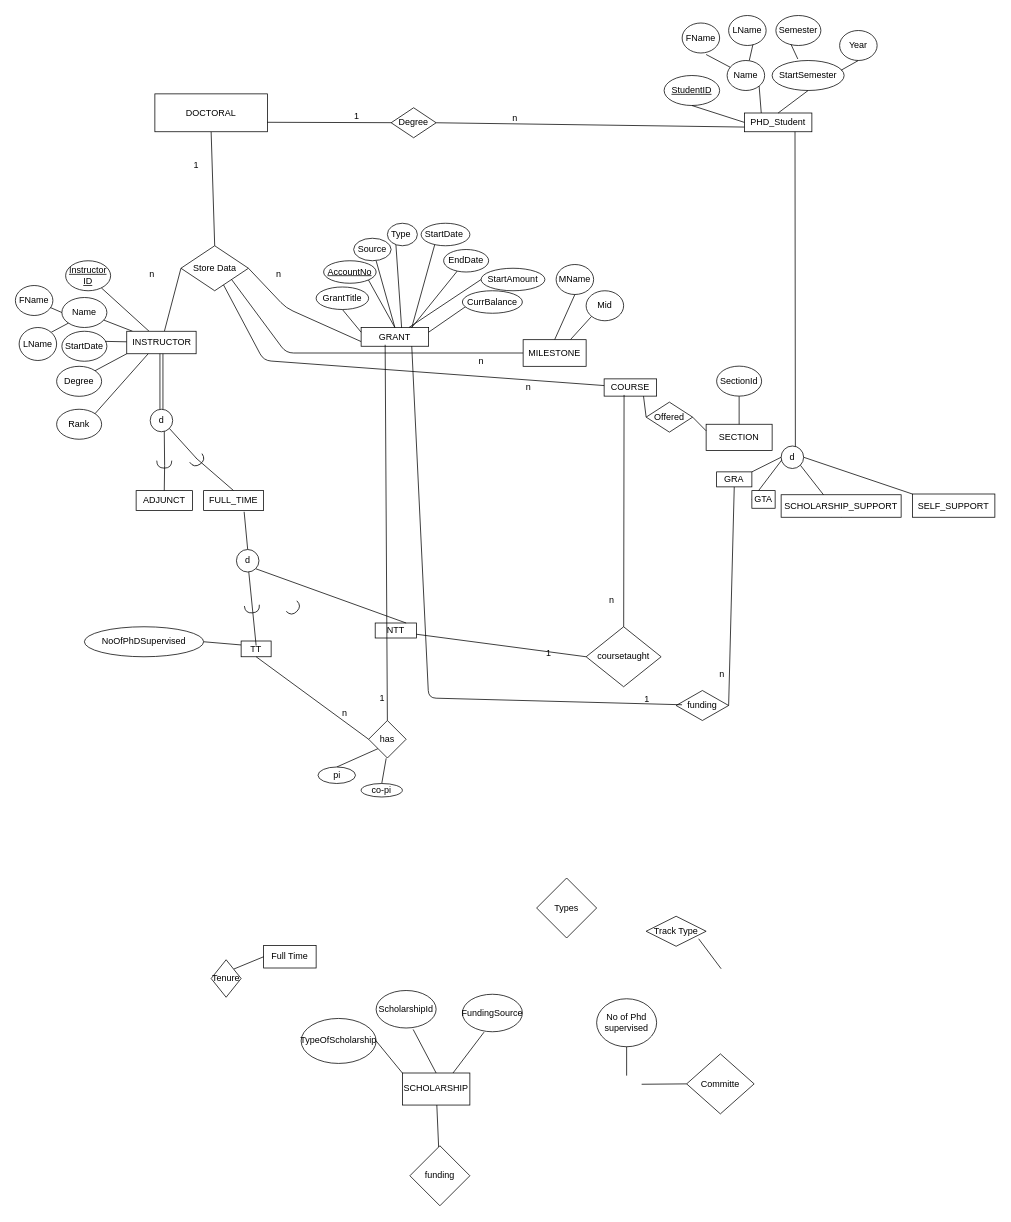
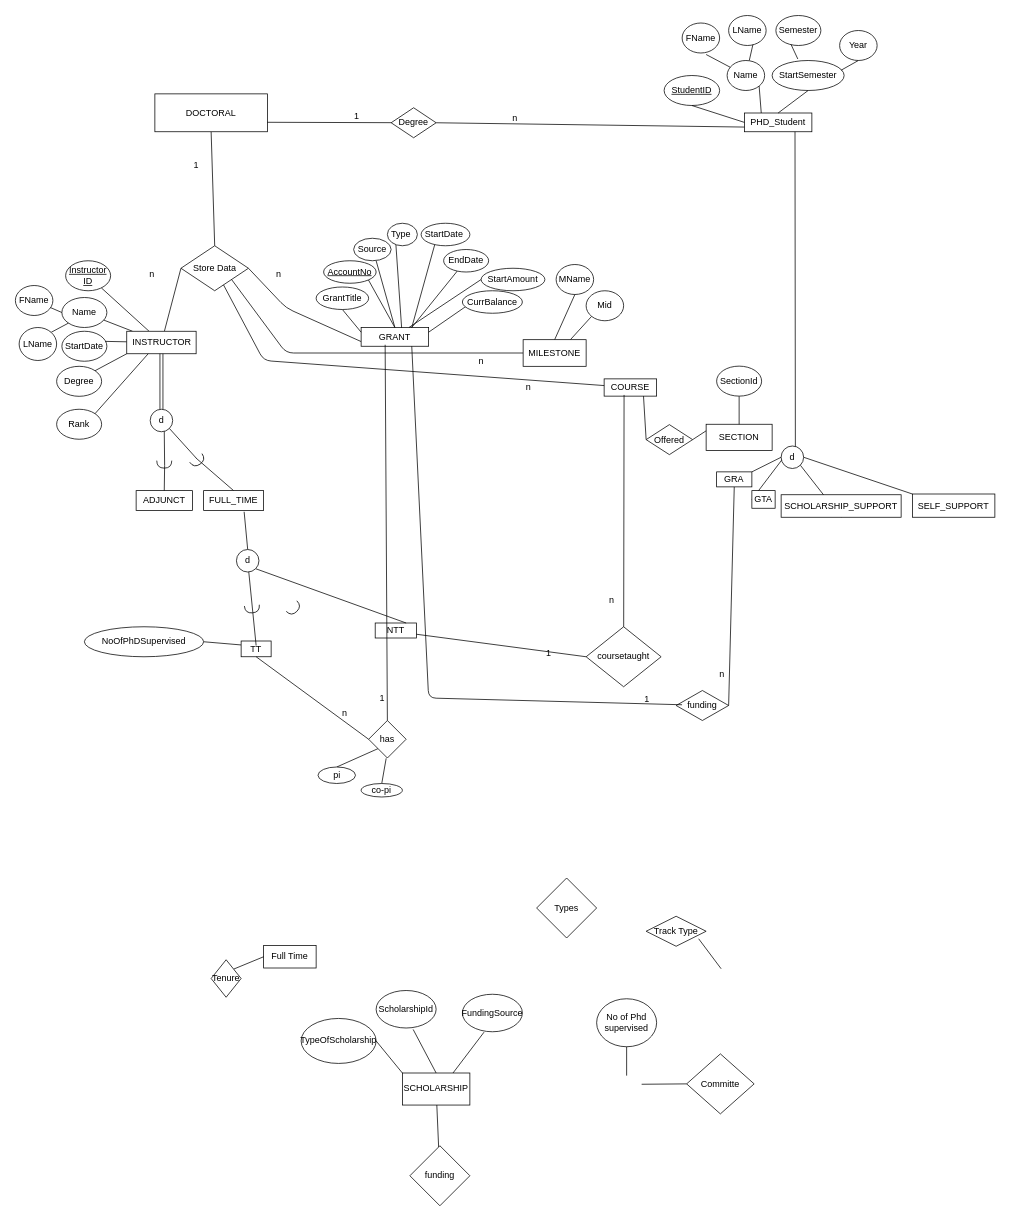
(669, 417) -> (669, 440)
